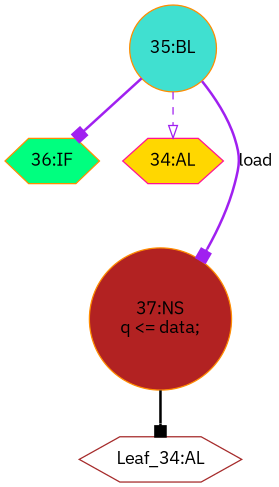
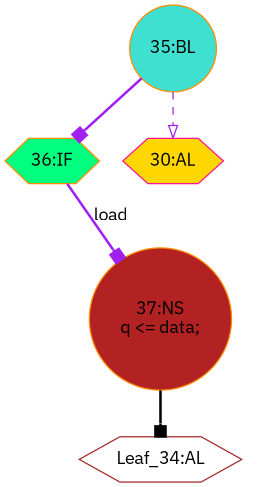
(173, 161) -> (173, 161)
(239, 163) -> (90, 217)
